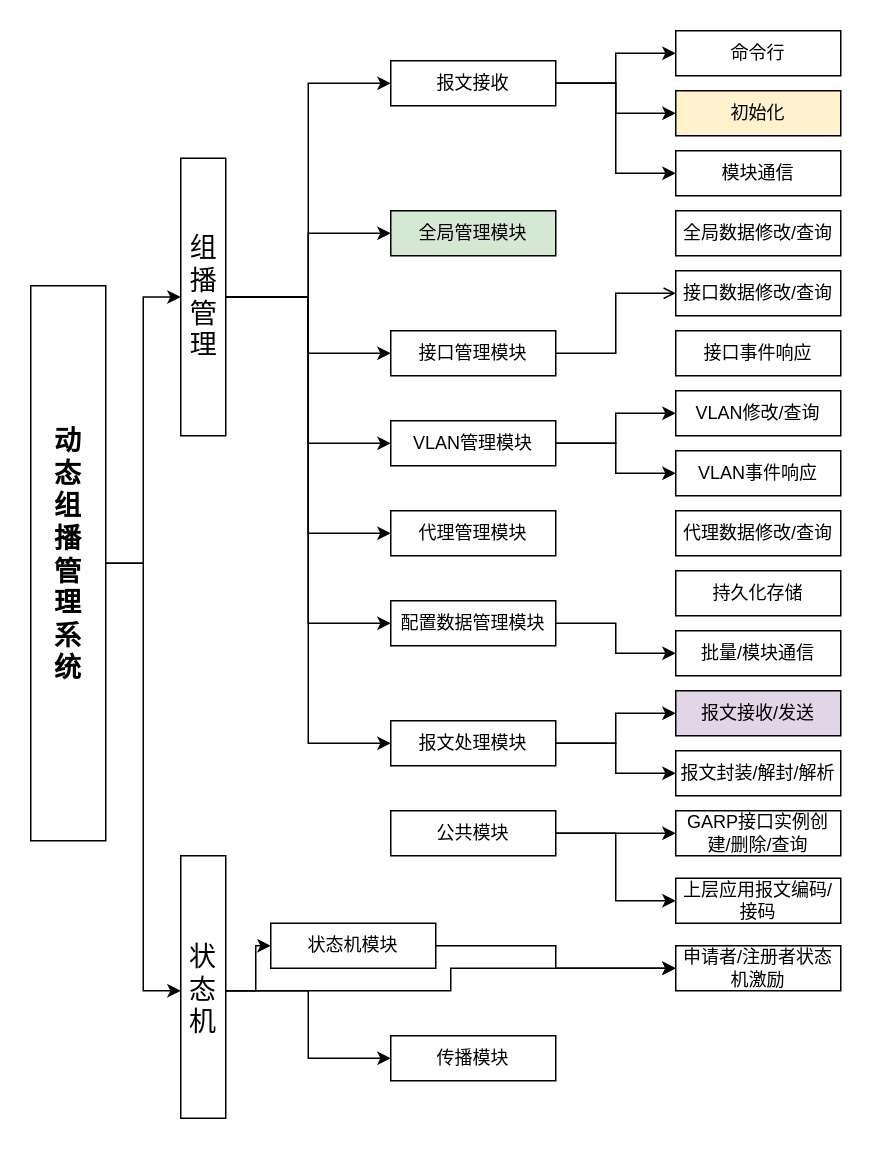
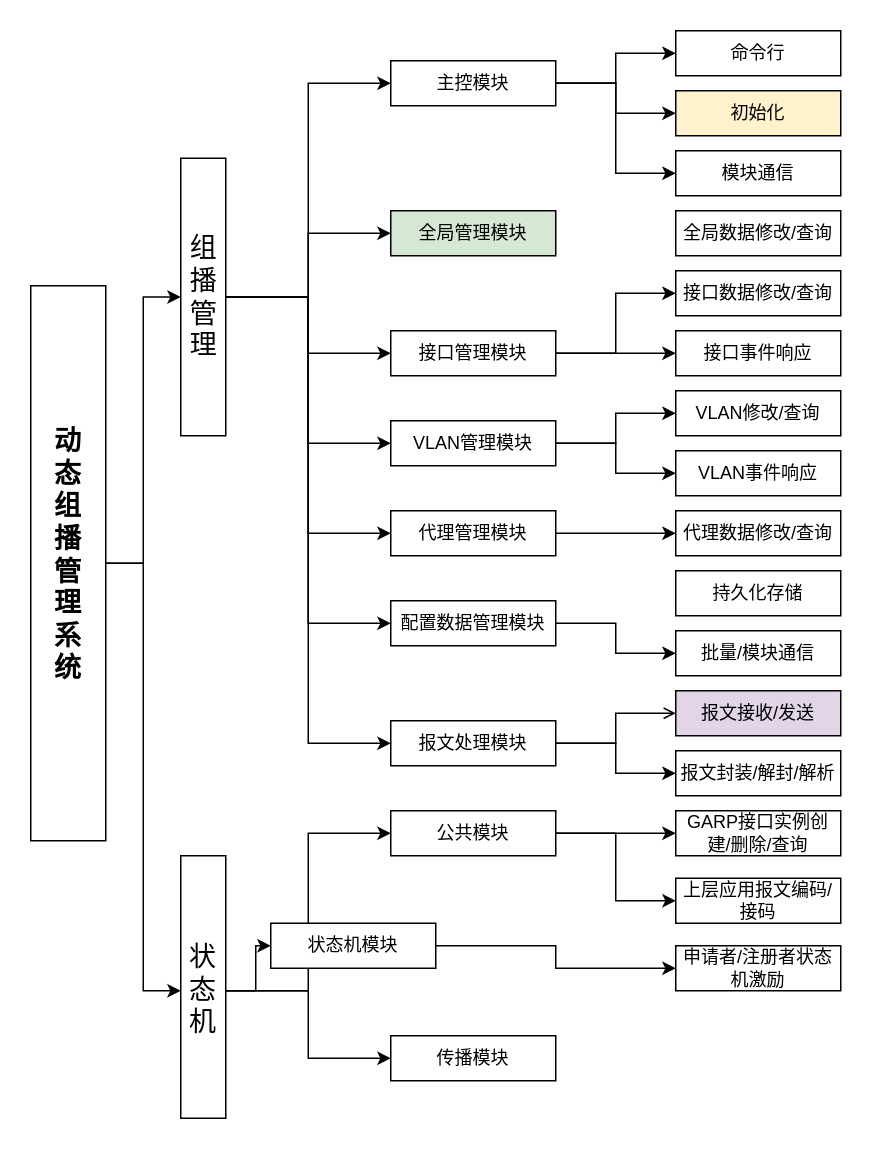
(473, 83) -> (473, 83)
(666, 293) -> (664, 293)
none -> (641, 353)
none -> (611, 533)
(664, 713) -> (666, 713)
(443, 991) -> (308, 842)
